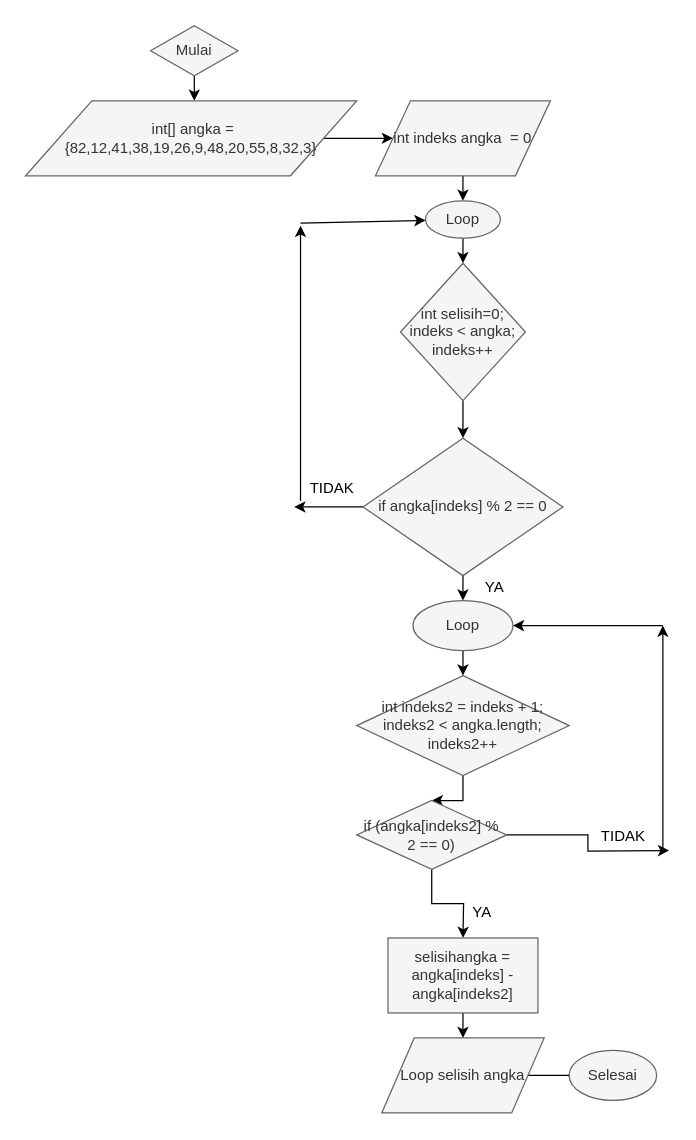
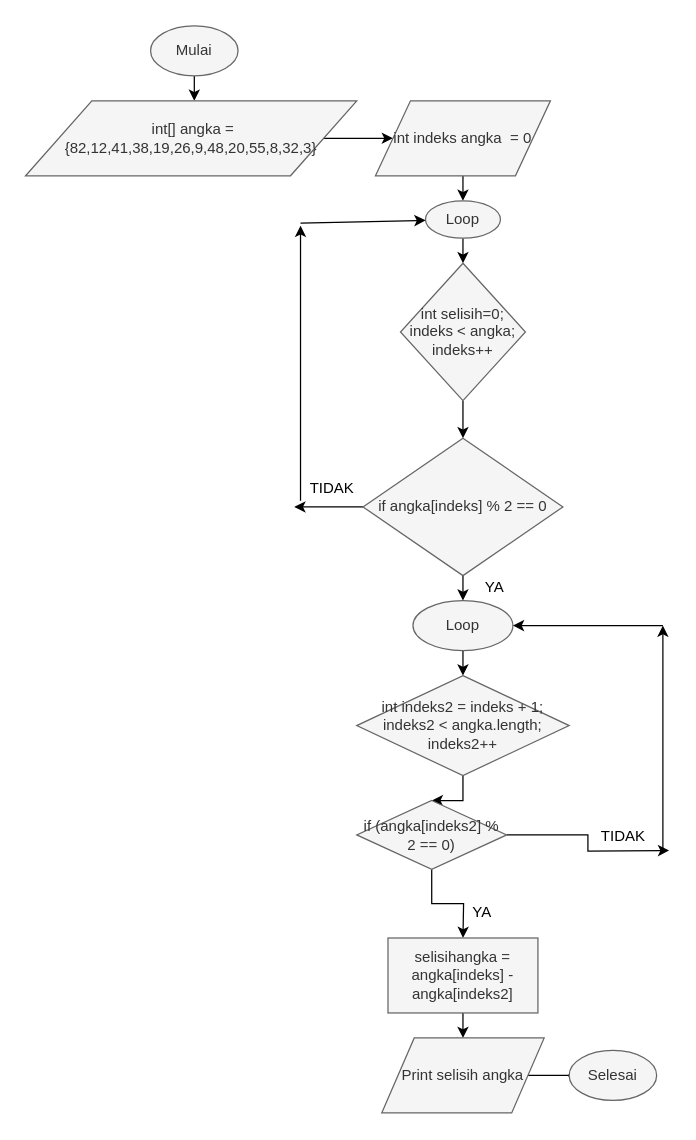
(194, 51) -> (194, 51)
(463, 1076) -> (463, 1076)
